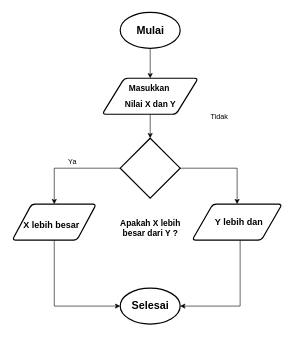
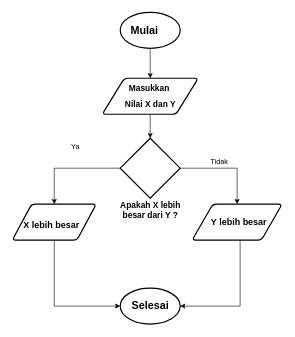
(150, 30) -> (144, 30)
(219, 117) -> (219, 162)
(72, 162) -> (75, 147)
(241, 222) -> (241, 222)
(150, 228) -> (150, 210)
